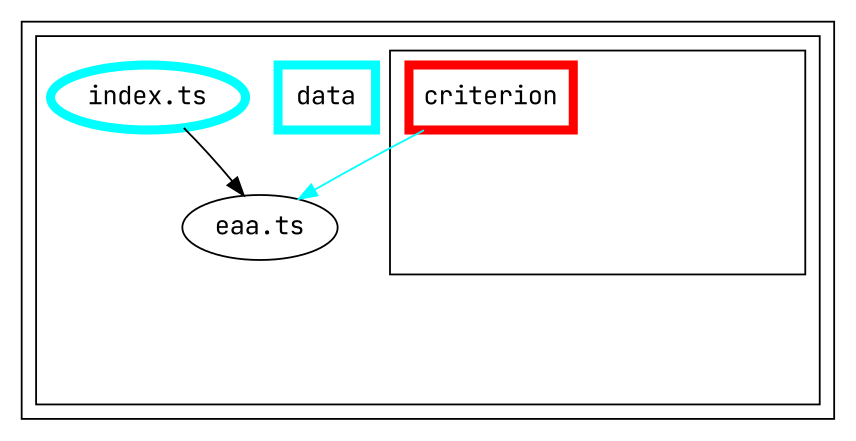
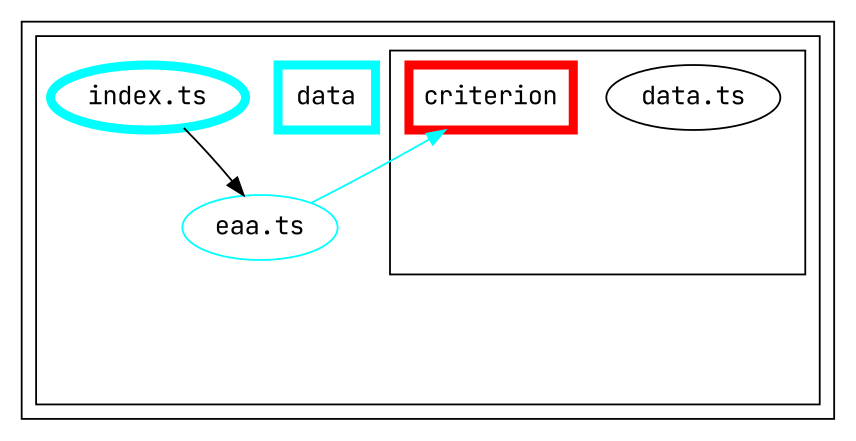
none -> (693, 98)
(369, 159) -> (371, 172)
(260, 228) -> (260, 228)
